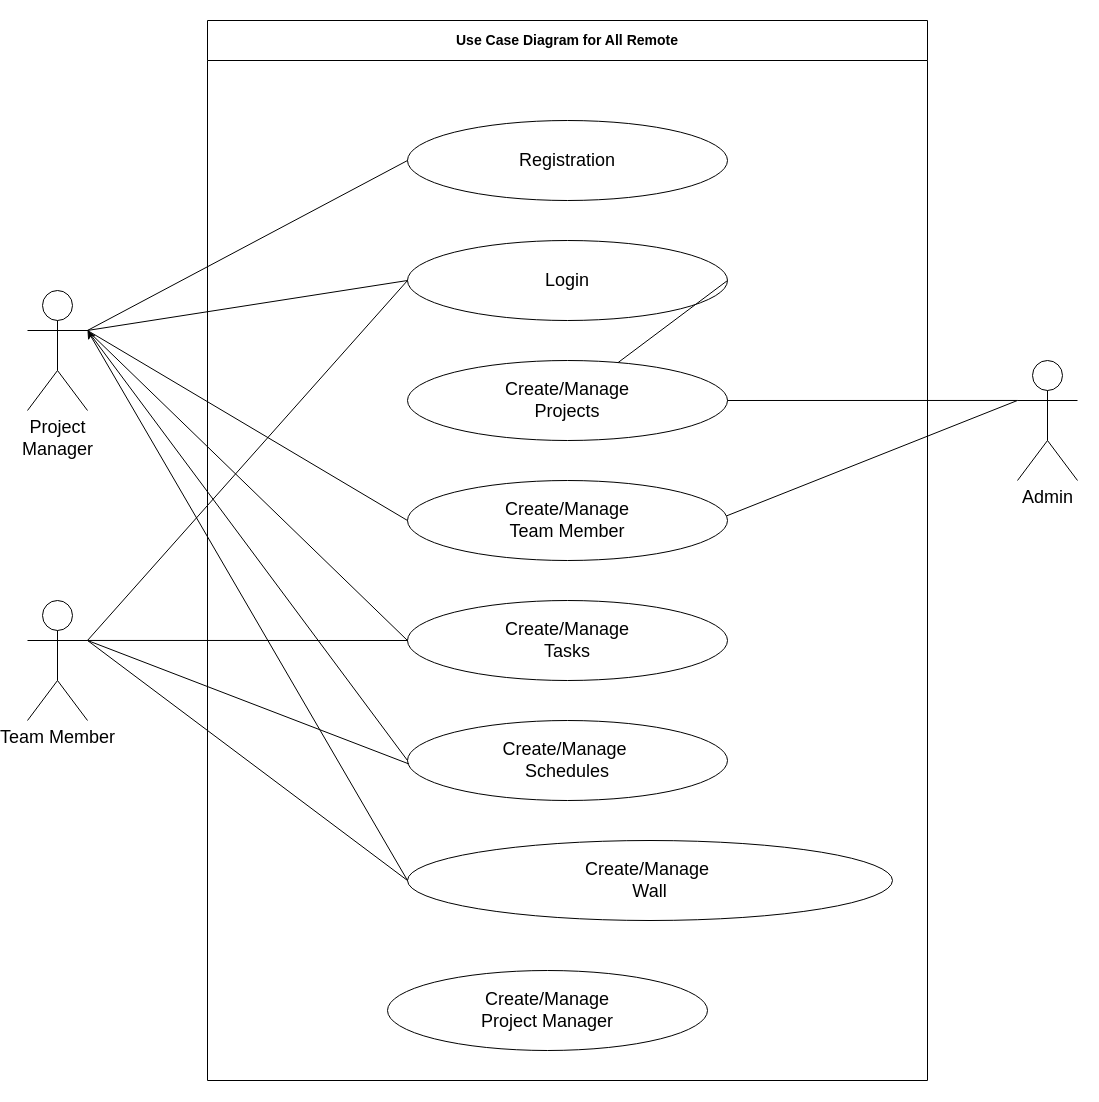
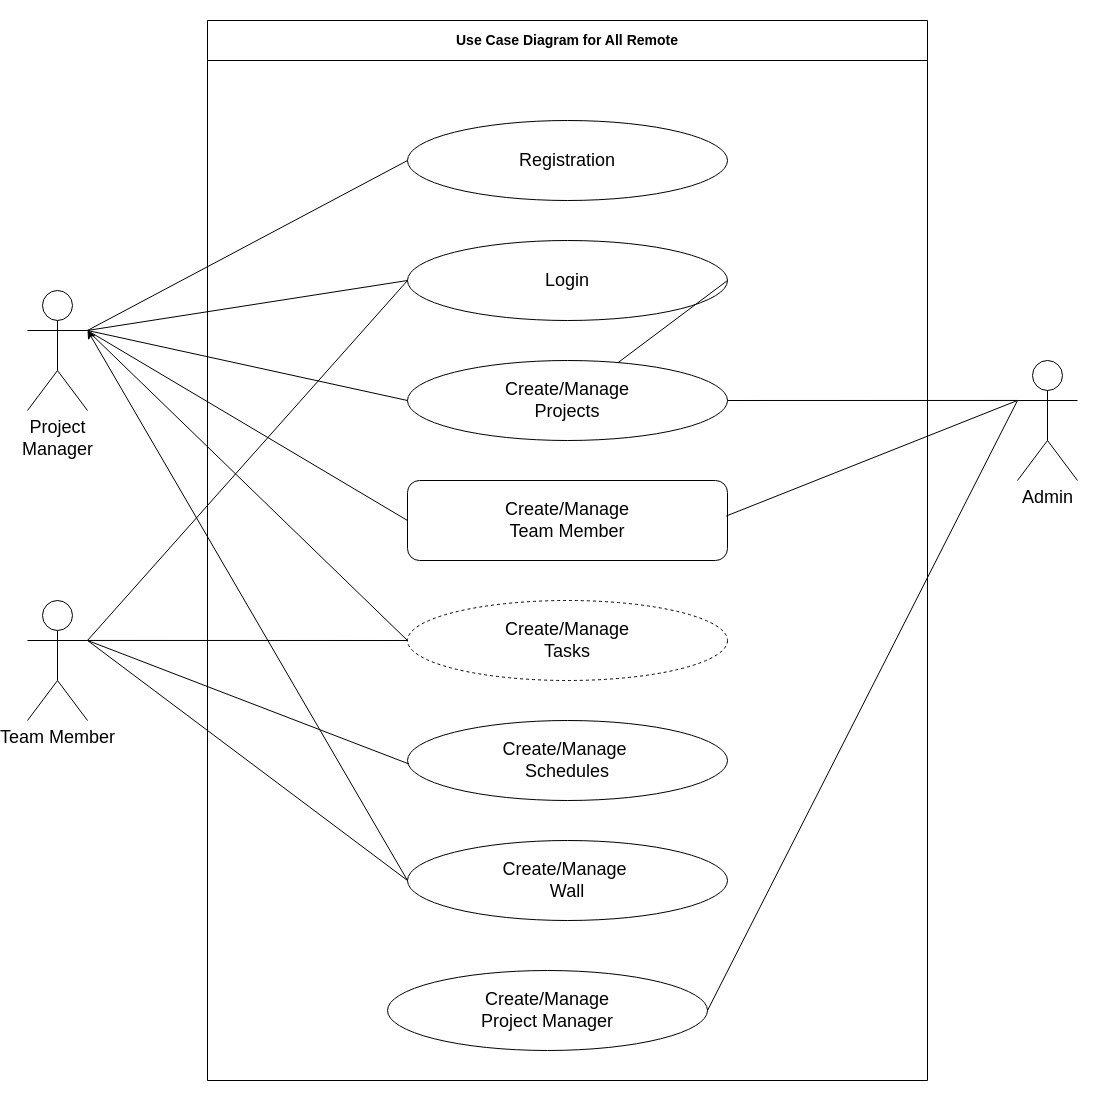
none -> (251, 366)
(568, 521) -> (568, 521)
(252, 552) -> none
(568, 641) -> (568, 641)
none -> (862, 706)
(650, 881) -> (568, 881)
